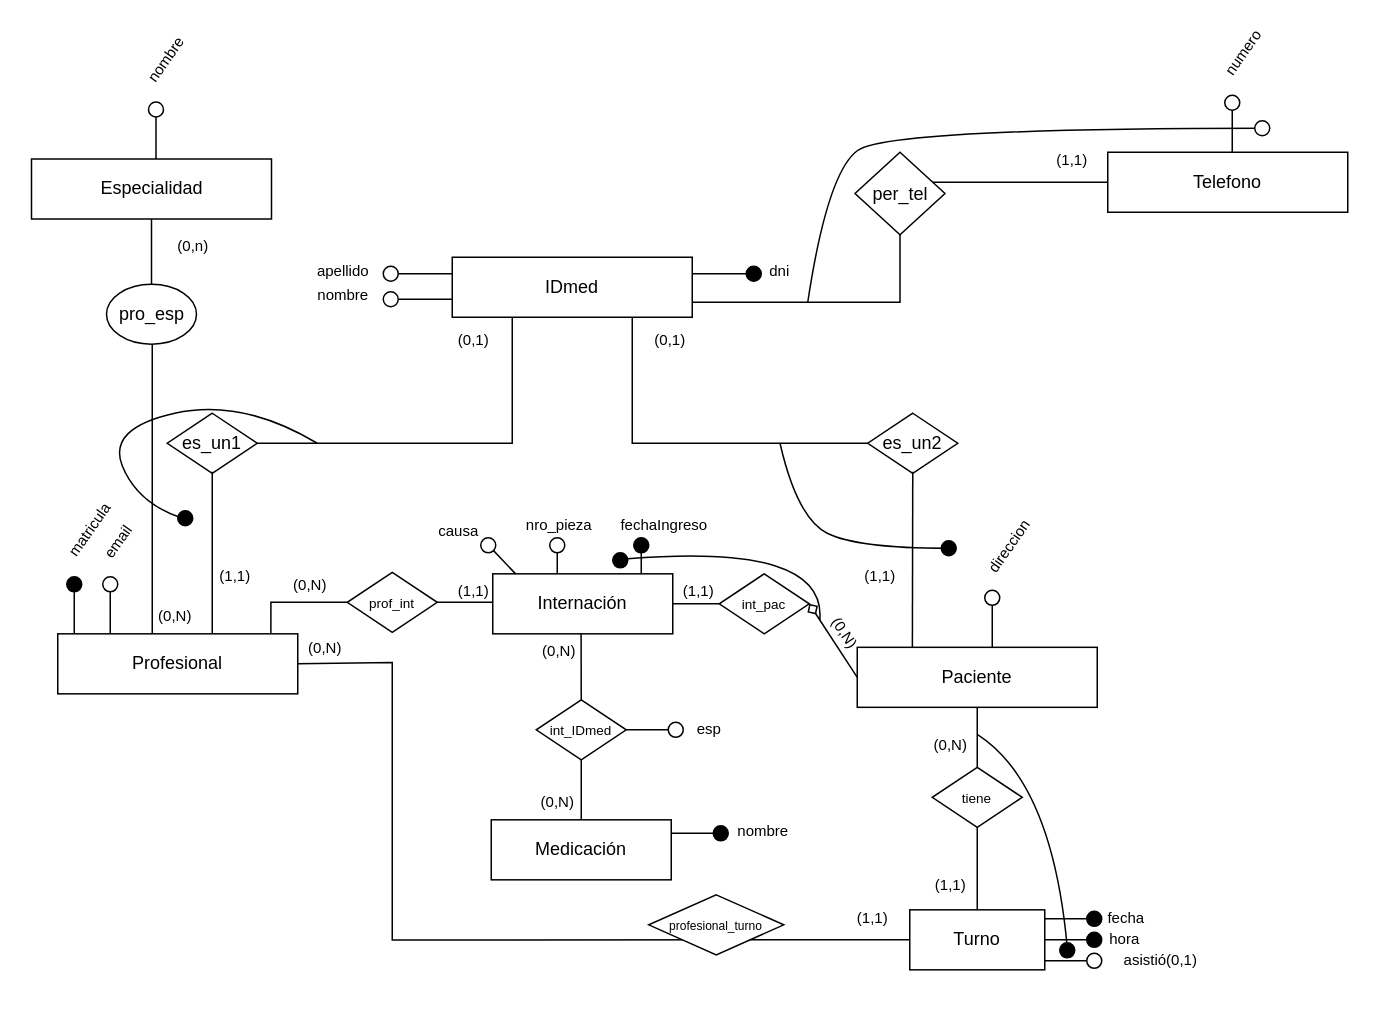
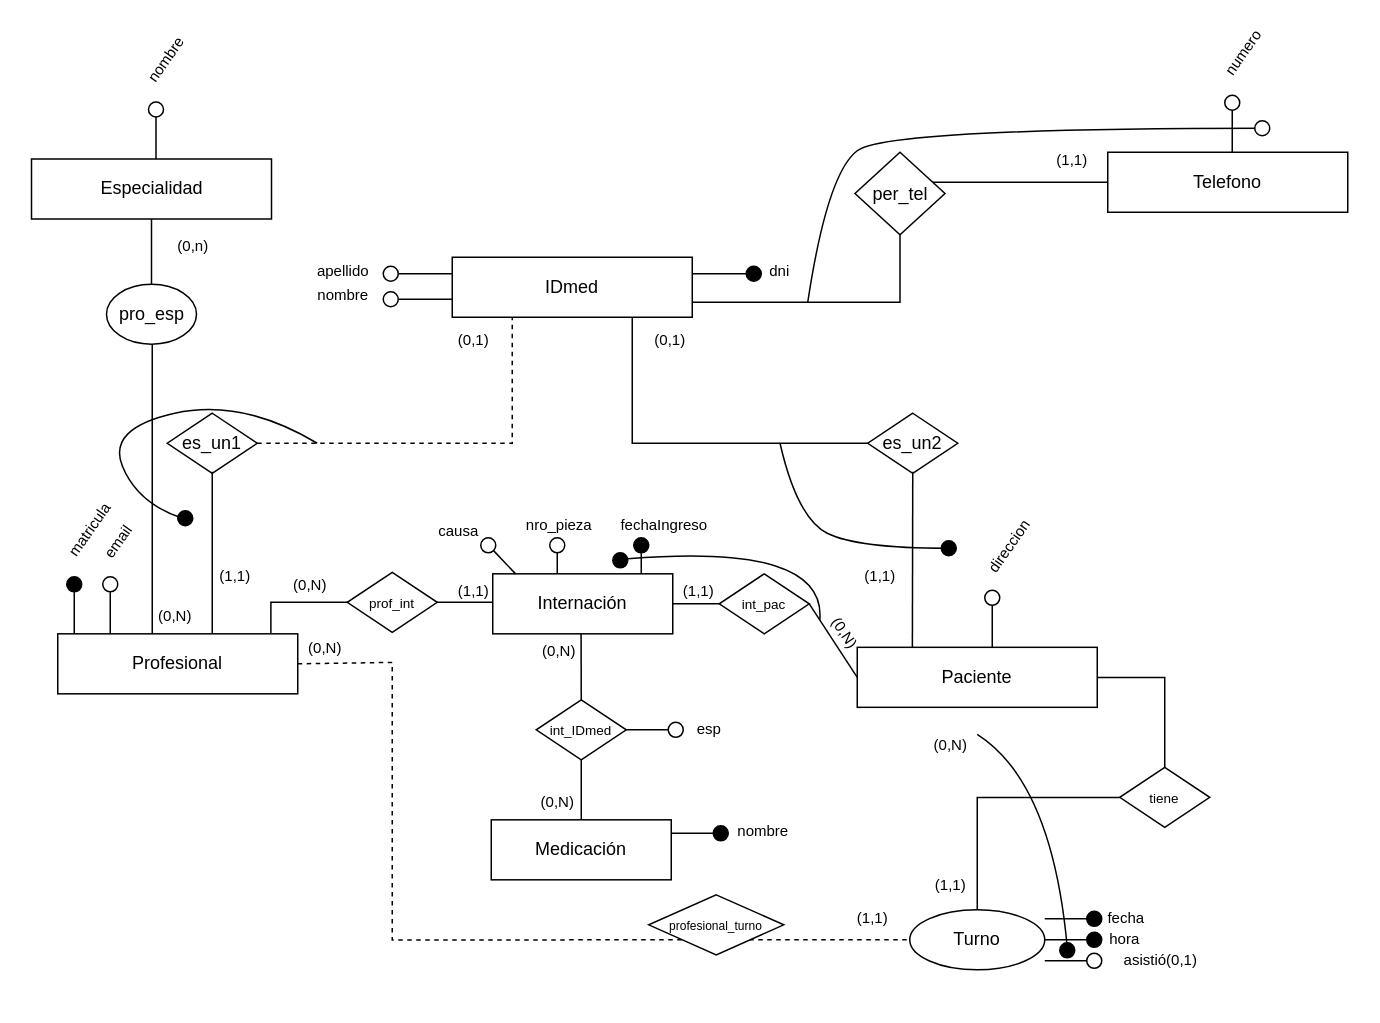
(447, 443) -> (447, 443)
(816, 614) -> (813, 610)
(977, 797) -> (1165, 797)
(392, 898) -> (392, 898)
(977, 940) -> (977, 940)
